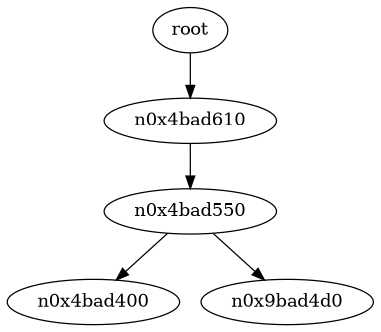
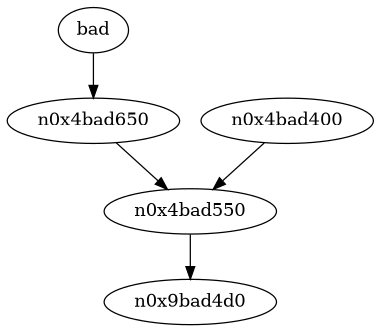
(190, 30) -> (93, 30)
(190, 121) -> (93, 121)
(147, 252) -> (243, 162)
